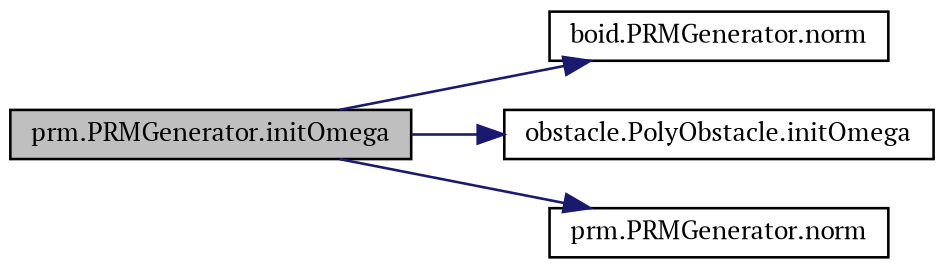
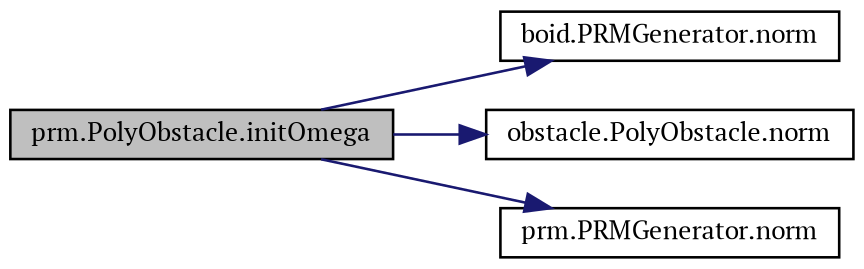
(211, 134) -> (202, 134)
(719, 134) -> (670, 134)
